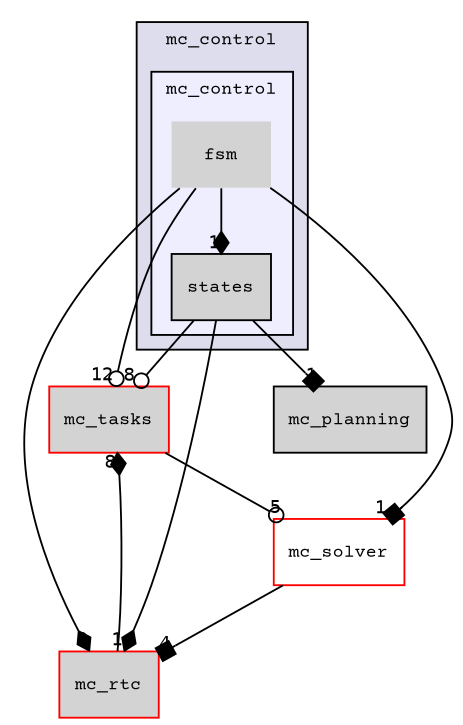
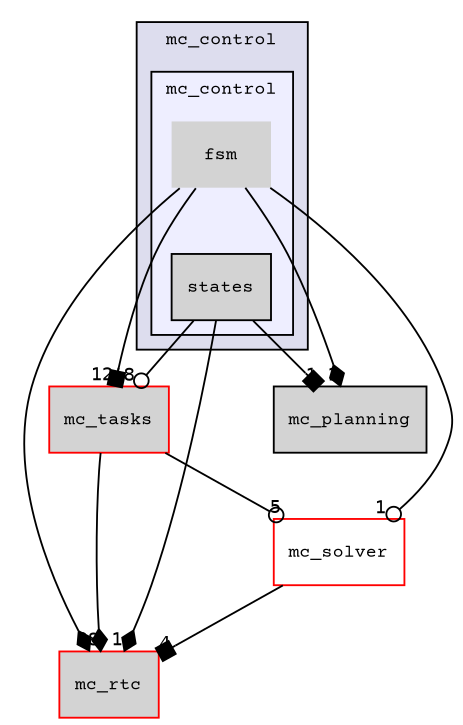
(221, 210) -> (281, 242)
(163, 239) -> (163, 239)
(415, 330) -> (415, 330)
(121, 563) -> (97, 541)
